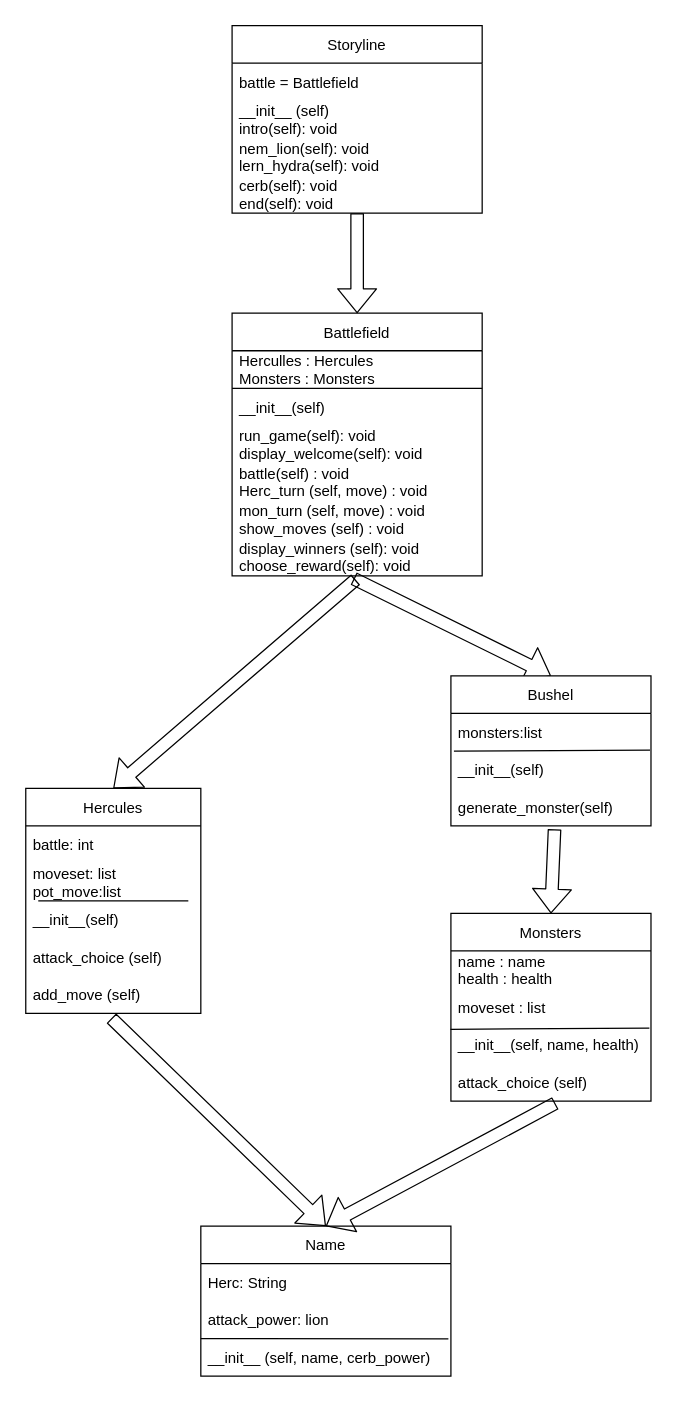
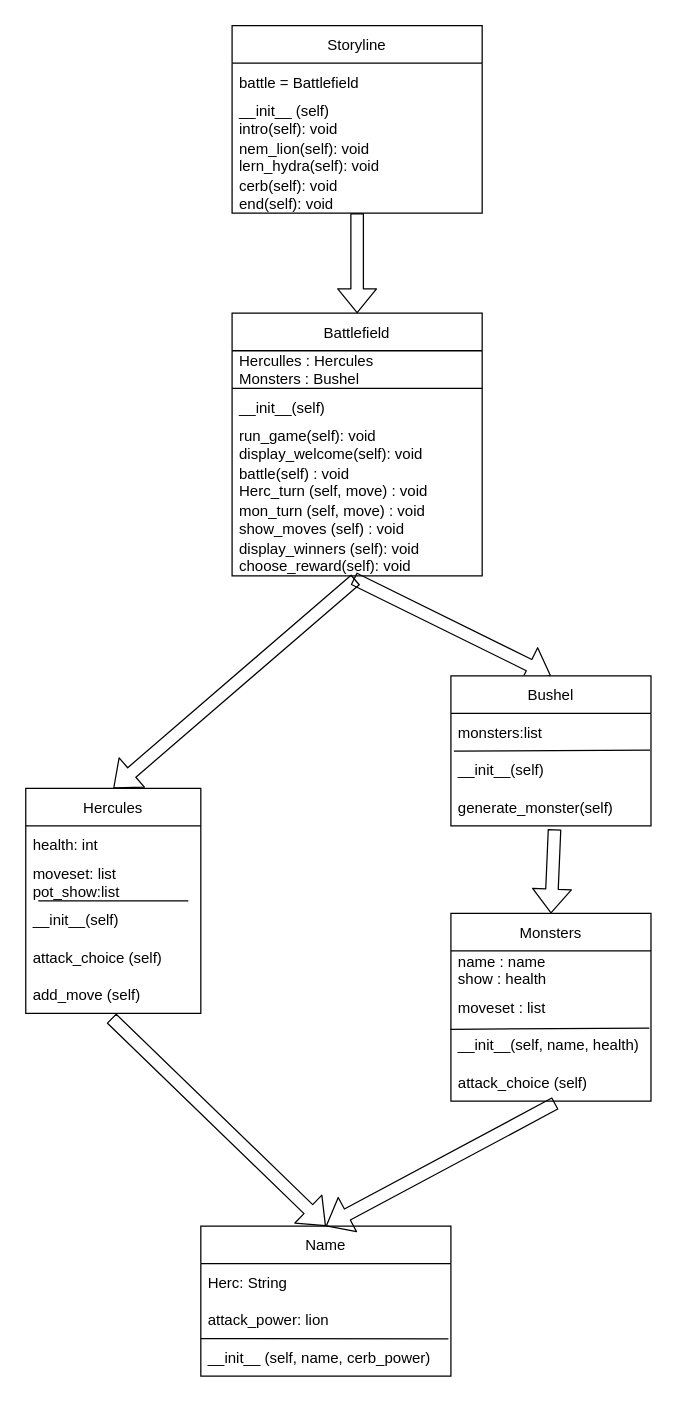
(311, 361) -> (311, 361)
(71, 845) -> (71, 845)
(79, 874) -> (79, 874)
(498, 961) -> (498, 961)
